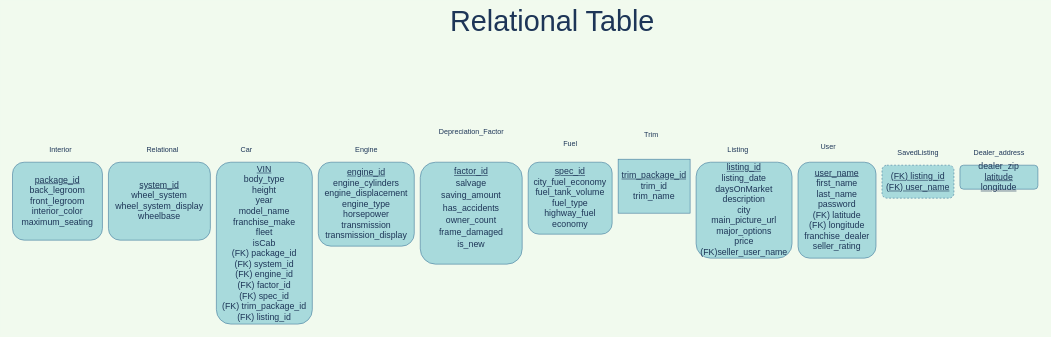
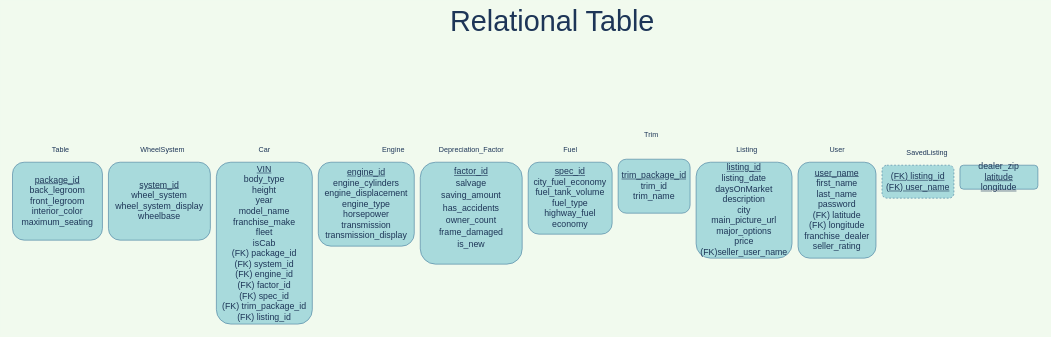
(471, 132) -> (471, 150)
(570, 144) -> (570, 150)
(828, 147) -> (837, 150)
(61, 150) -> (61, 150)
(163, 150) -> (163, 150)
(246, 150) -> (264, 150)
(366, 150) -> (393, 150)
(738, 150) -> (747, 150)
(918, 153) -> (927, 153)
(999, 153) -> none
(654, 186) -> (654, 186)
